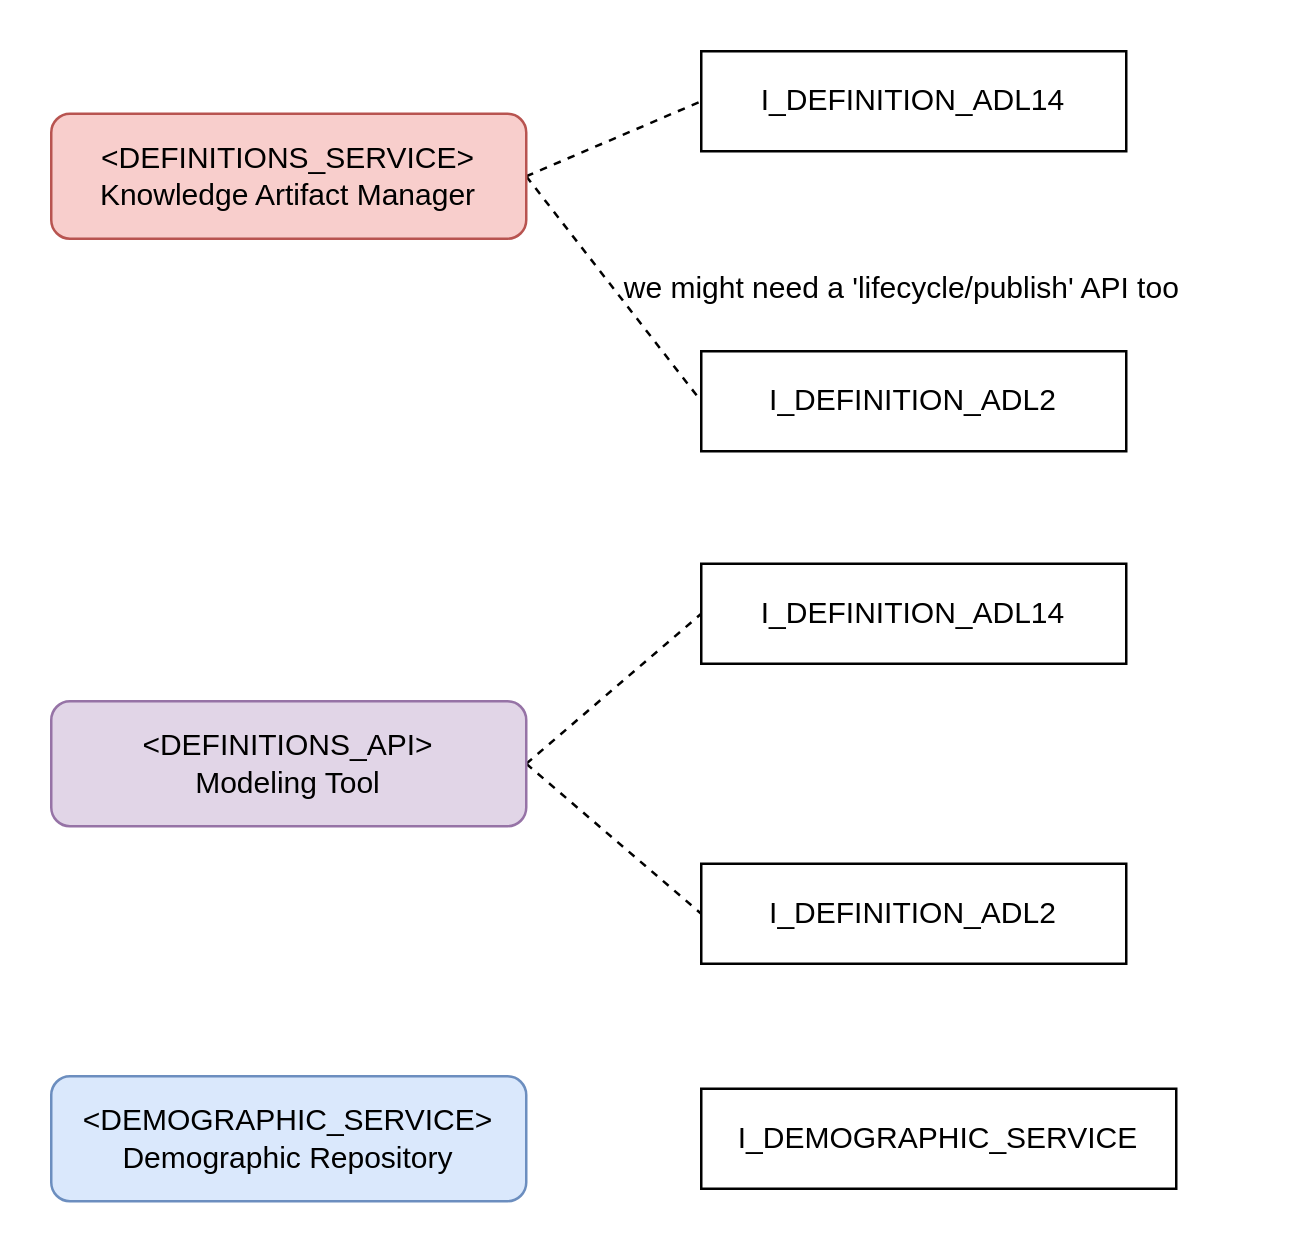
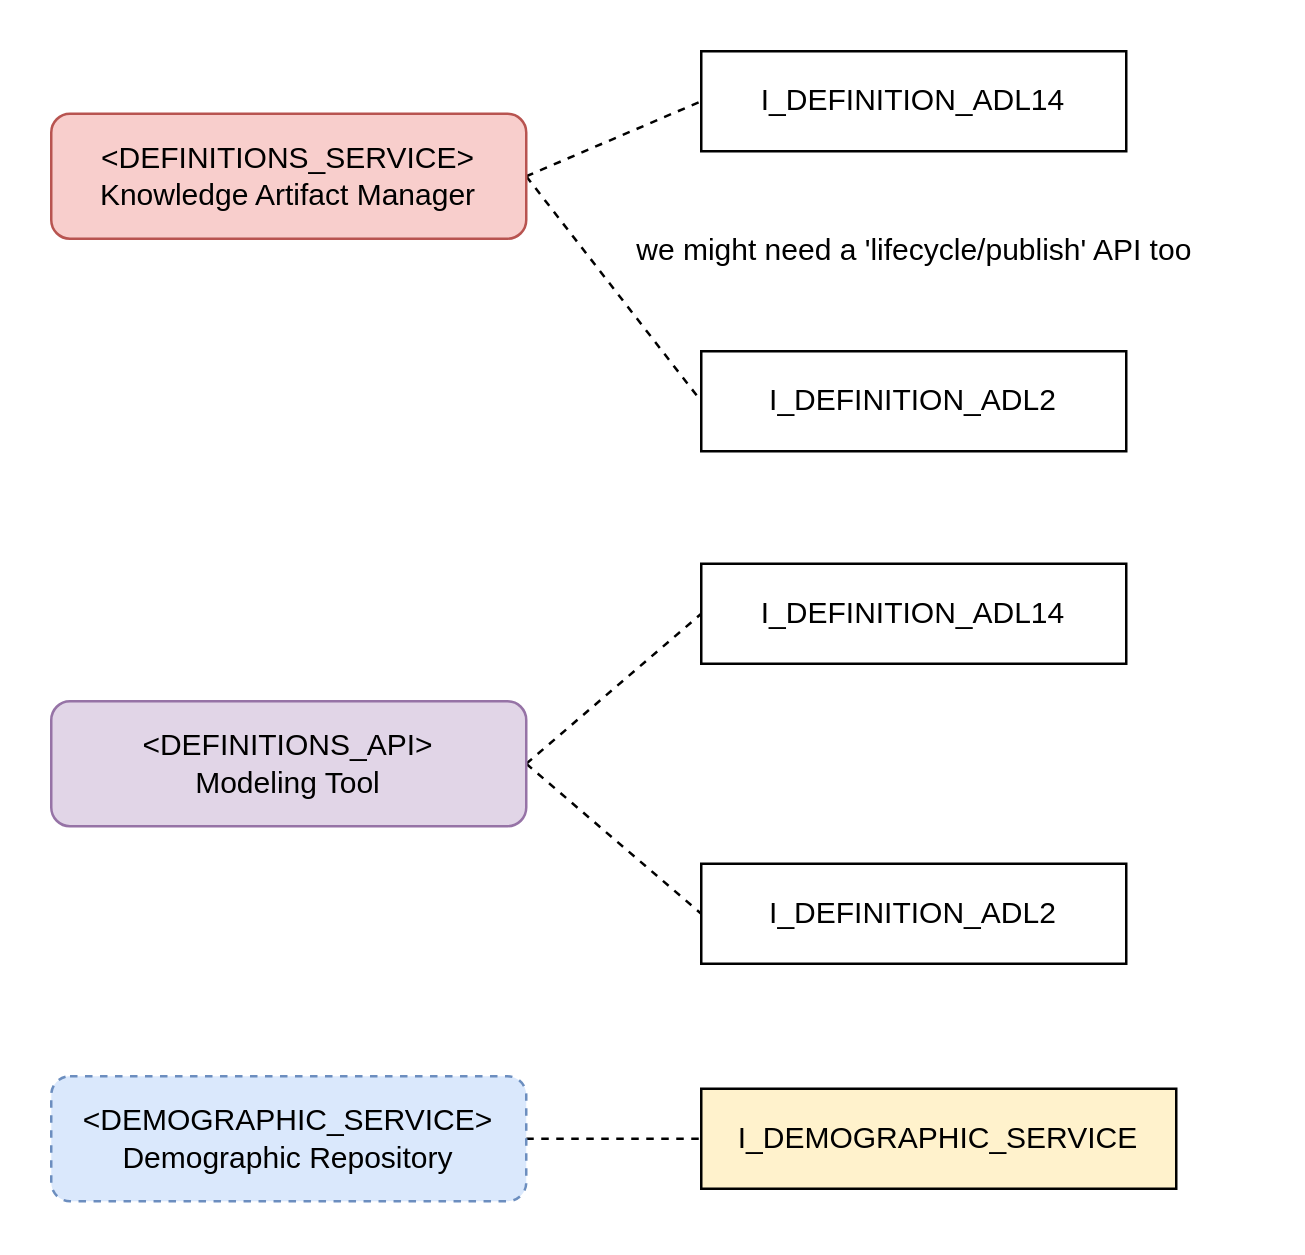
(901, 289) -> (914, 251)
(289, 1139) -> (289, 1139)
none -> (614, 1139)
(939, 1139) -> (939, 1139)
